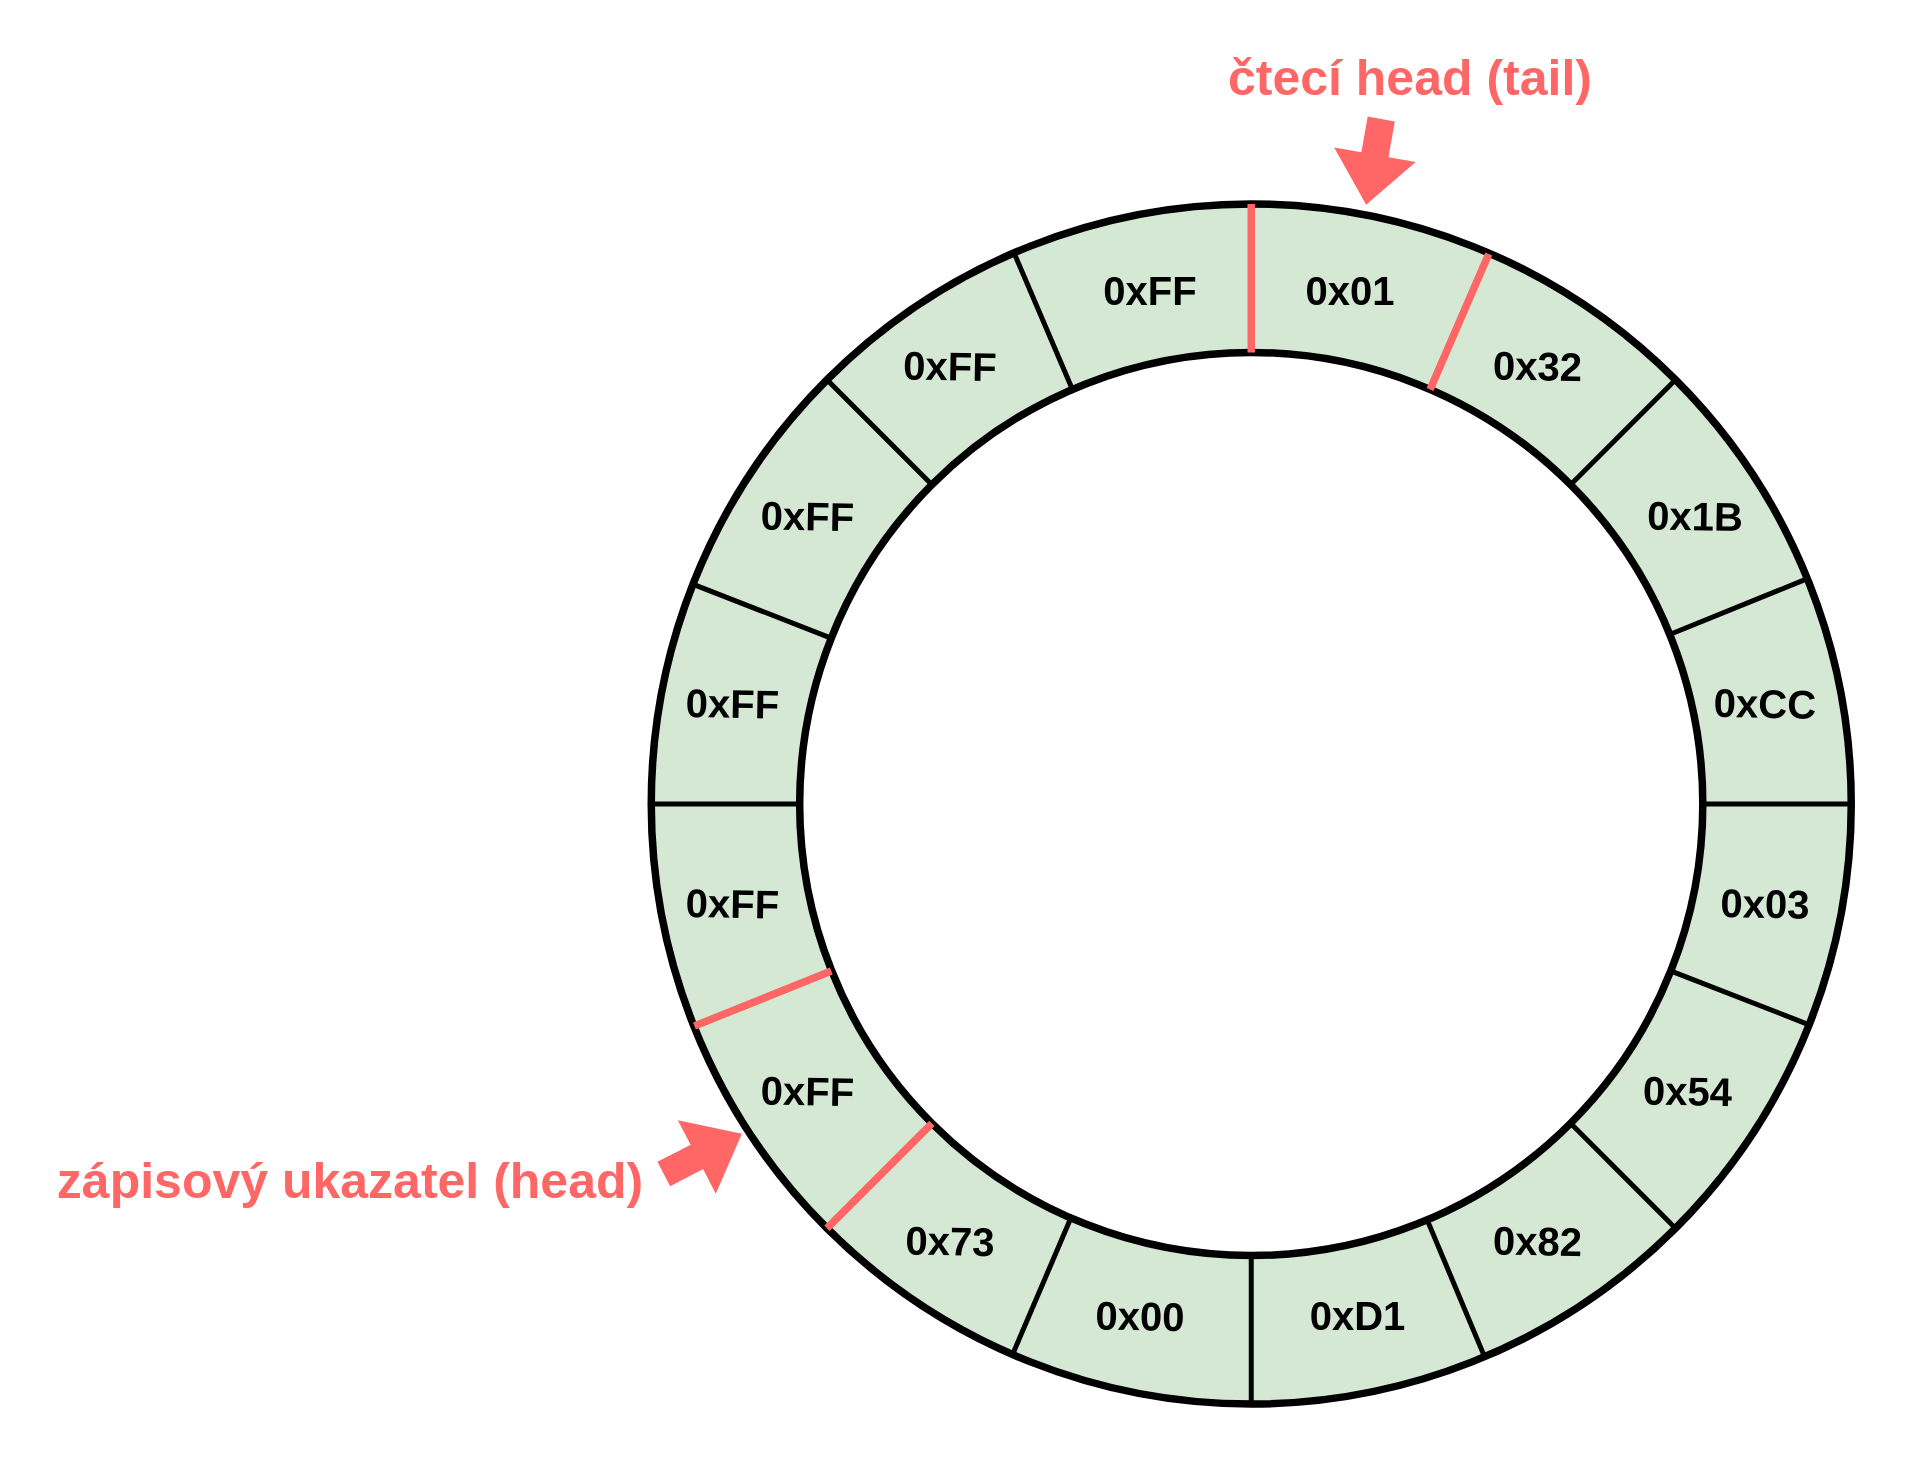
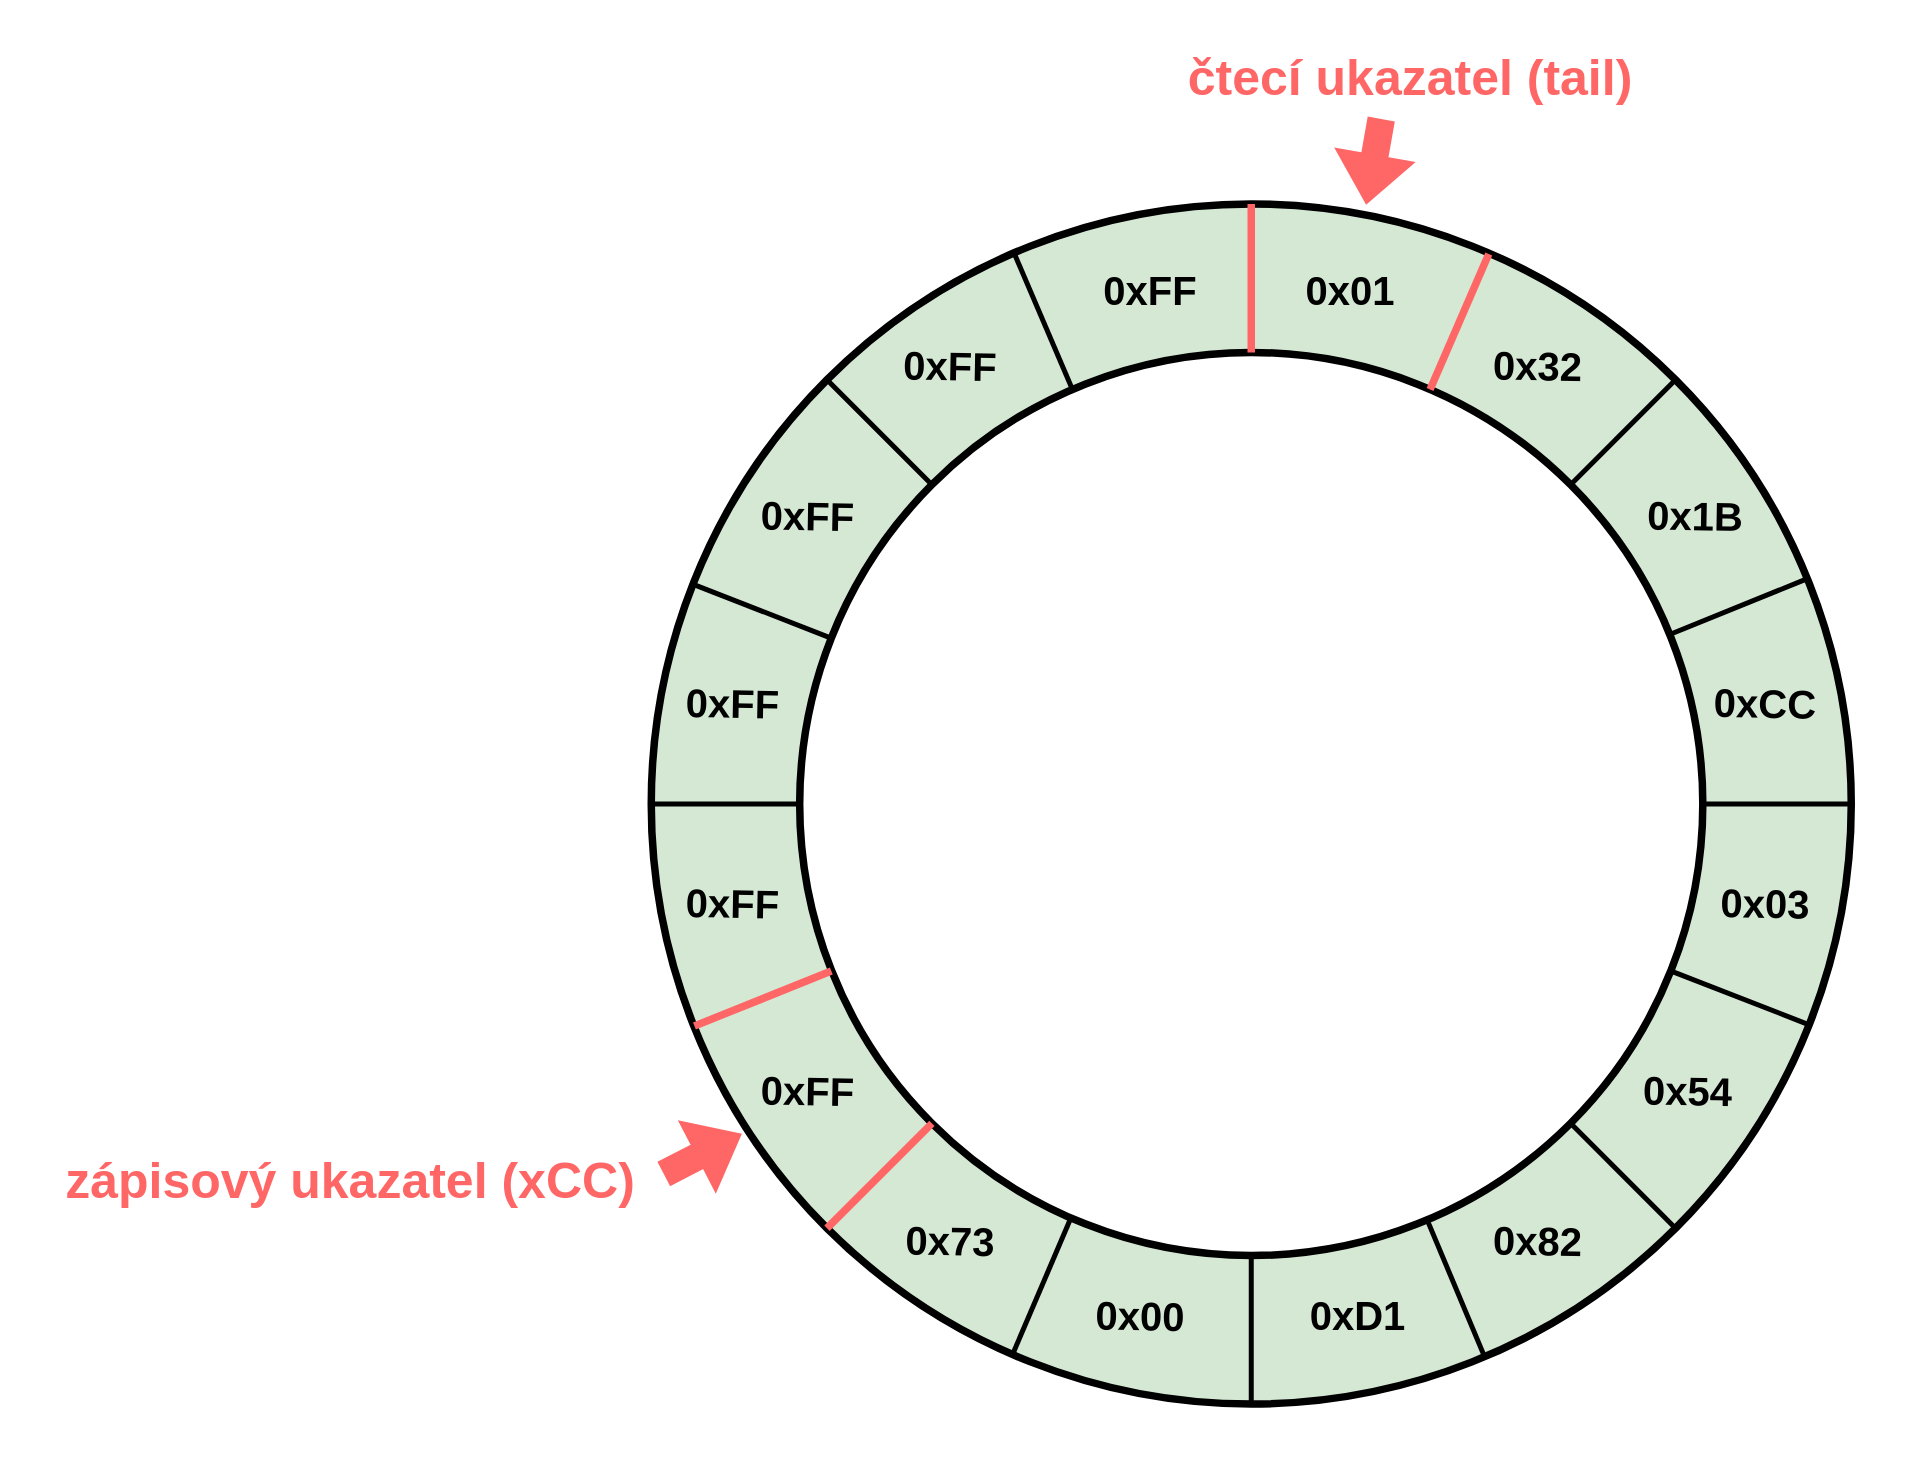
(1411, 76) -> (1411, 76)
(351, 1179) -> (351, 1179)
